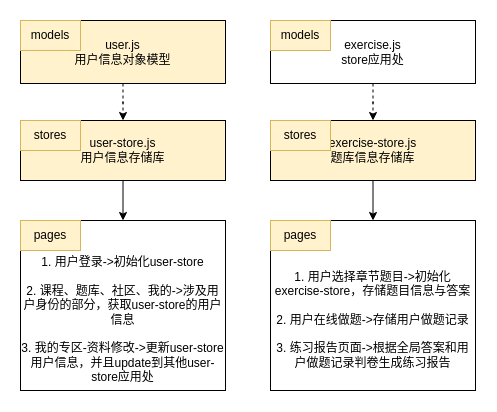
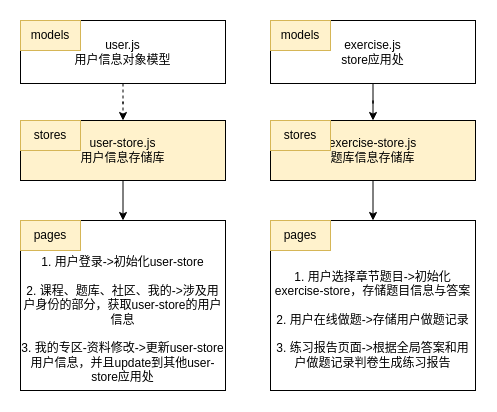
(123, 52) -> (123, 52)
(373, 103) -> (373, 103)
